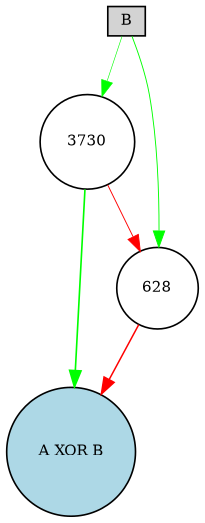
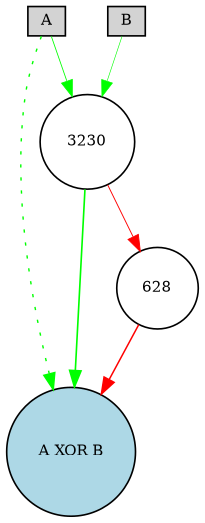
none -> (47, 21)
(155, 132) -> none
(87, 142) -> (87, 142)
